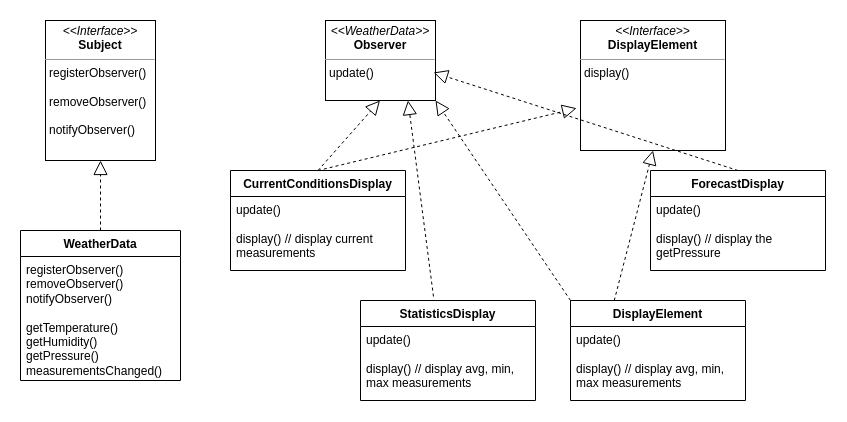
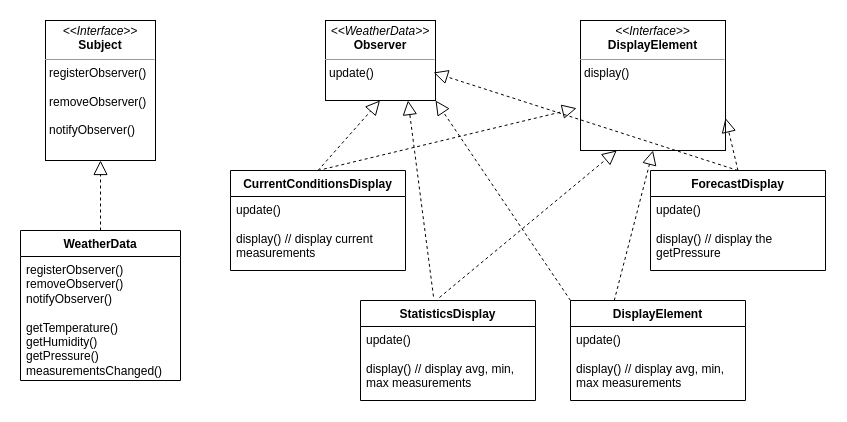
none -> (733, 150)
none -> (524, 227)
